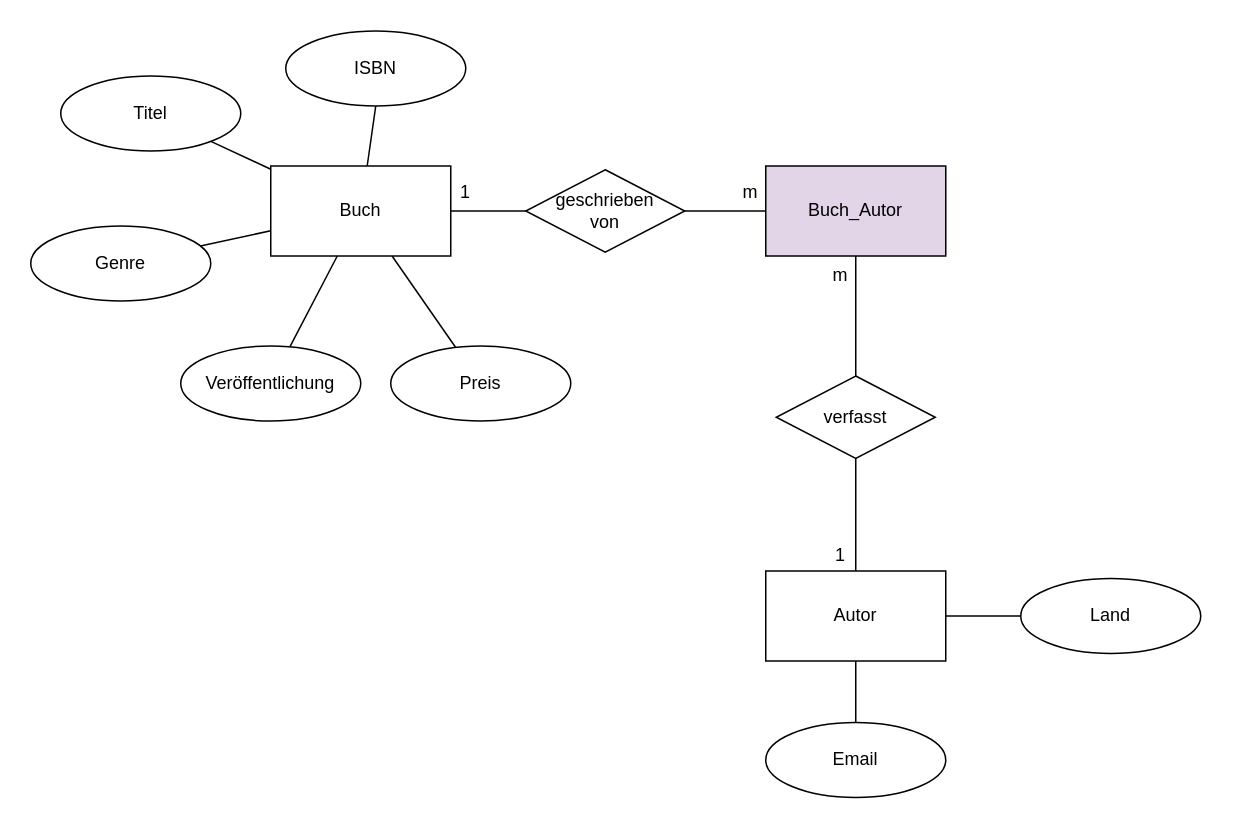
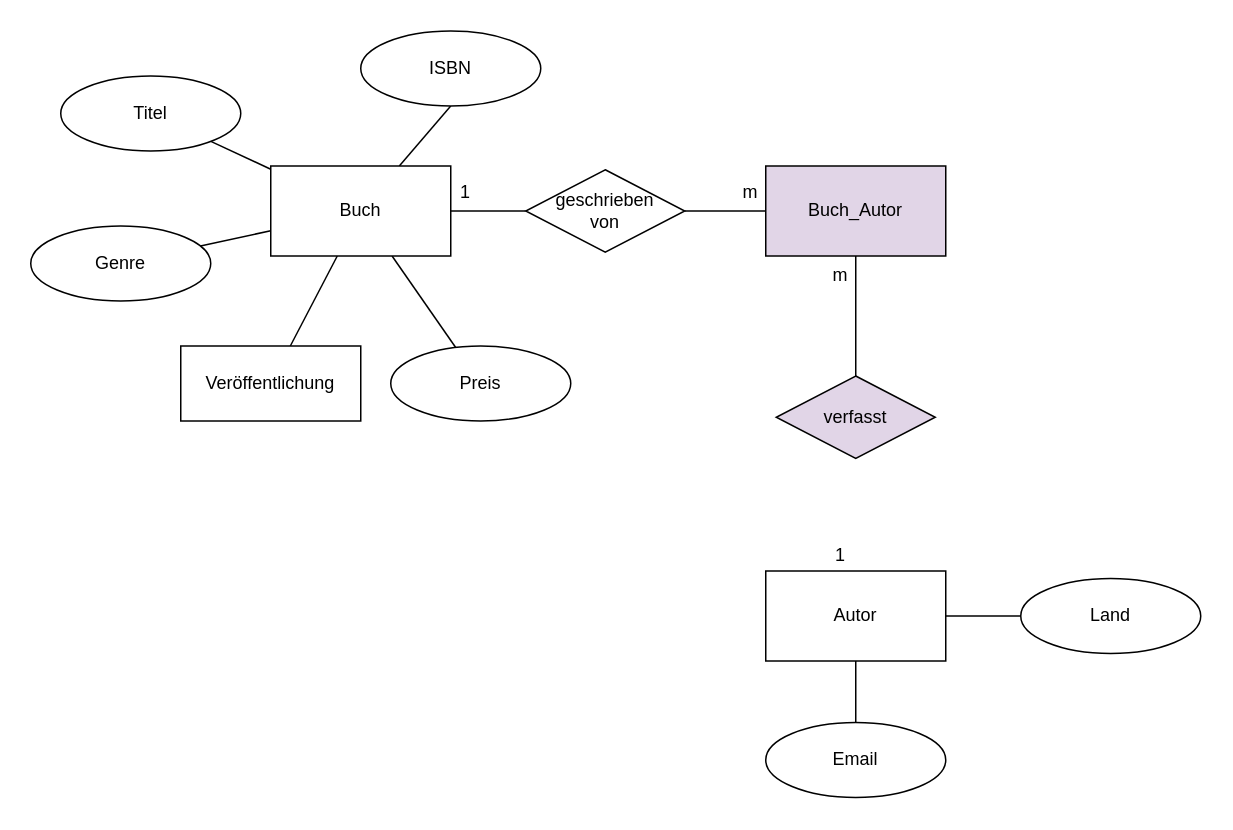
(376, 68) -> (451, 68)
(271, 383) -> (271, 383)
(856, 417) -> (856, 417)
(856, 515) -> none
